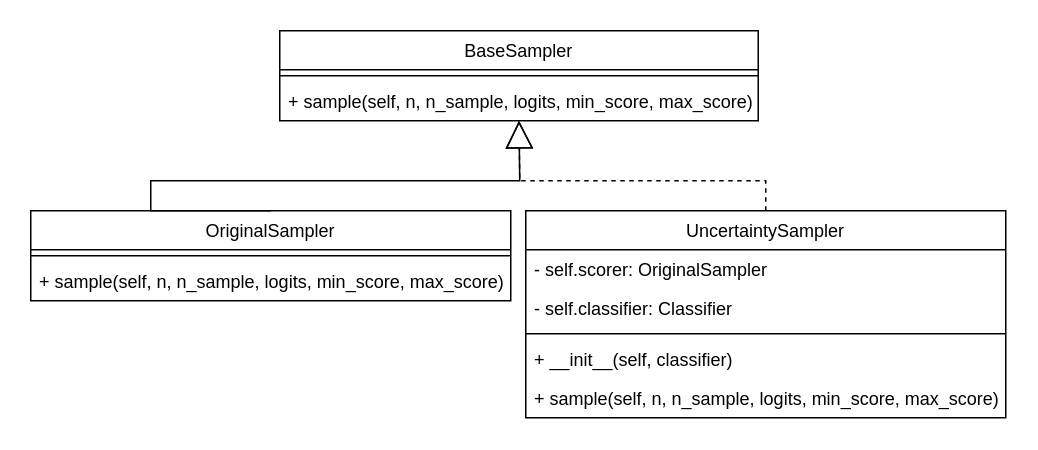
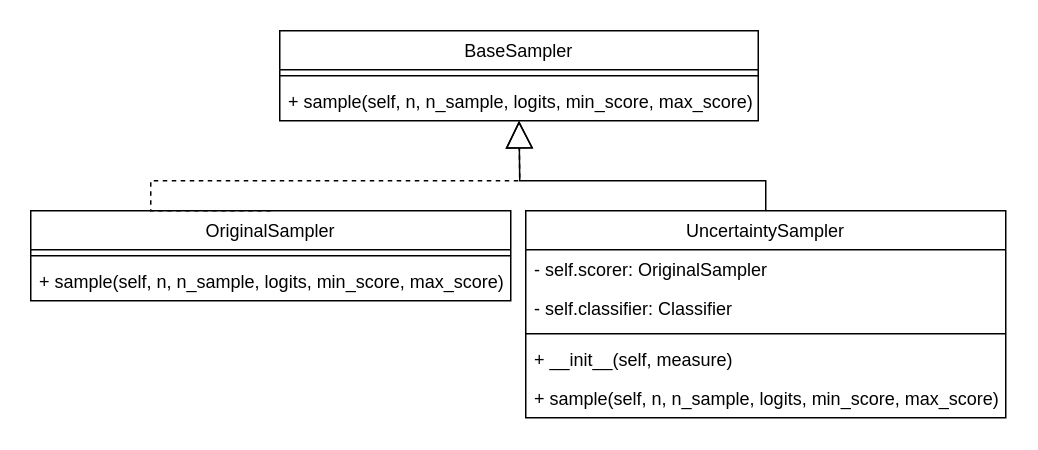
(320, 181) -> (320, 181)
(656, 181) -> (656, 181)
(654, 360) -> (646, 360)
